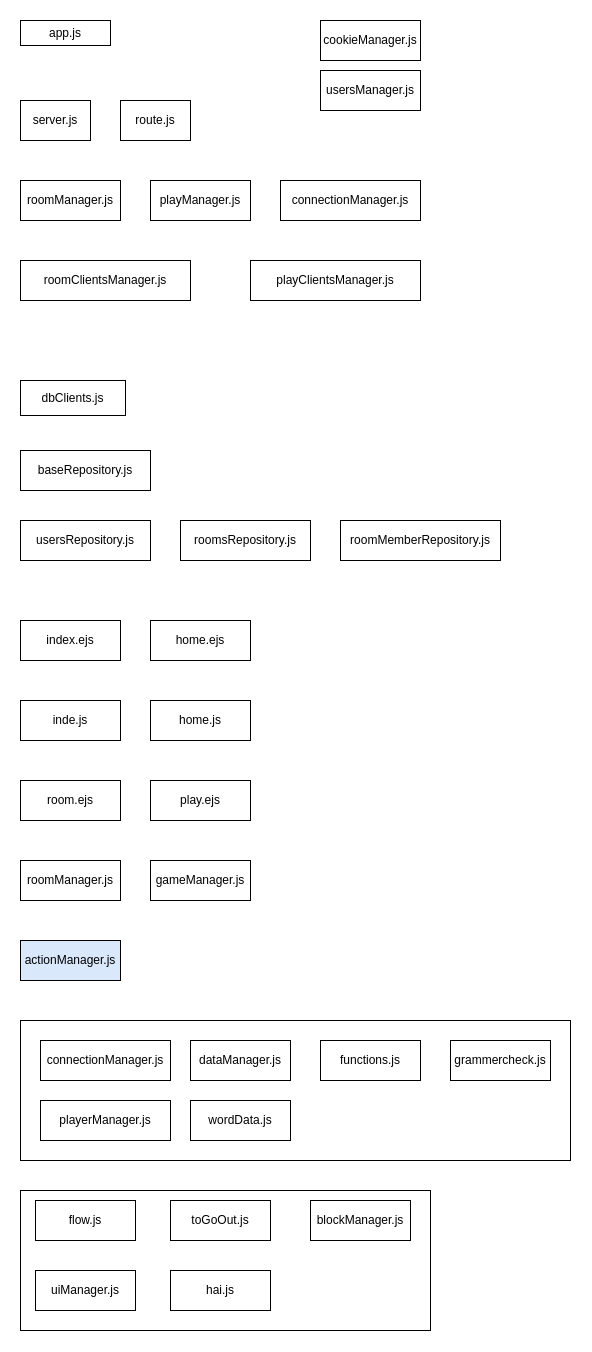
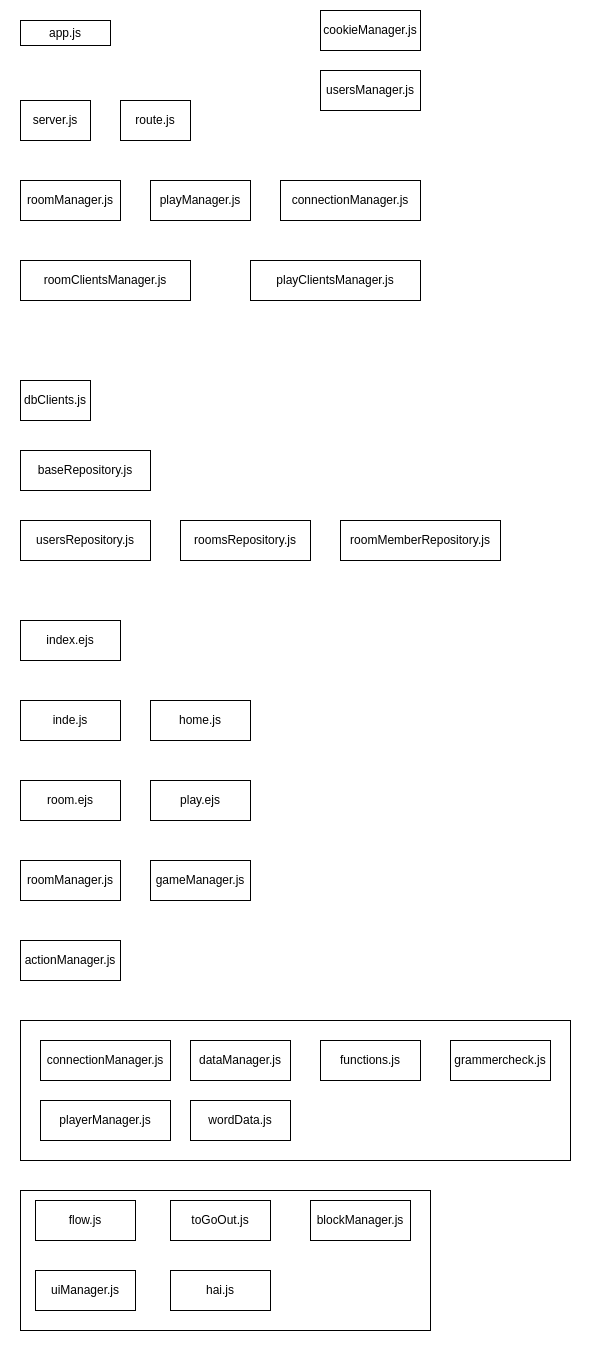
(371, 41) -> (371, 31)
(73, 398) -> (56, 401)
(201, 641) -> none
(71, 961) -> (71, 961)
